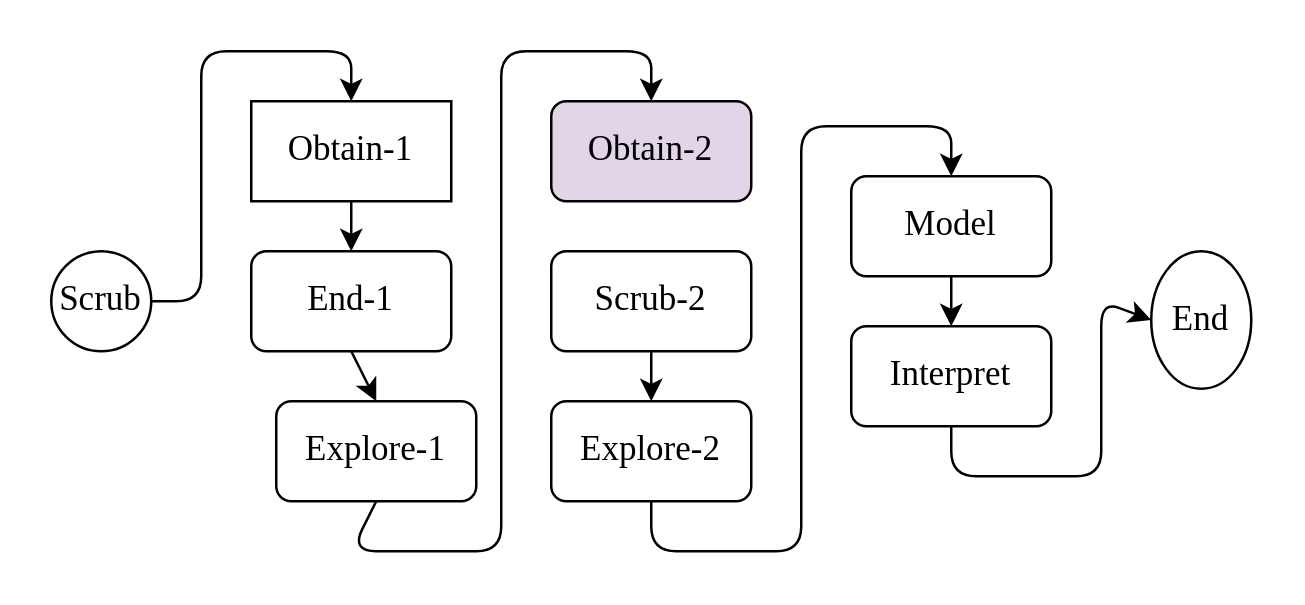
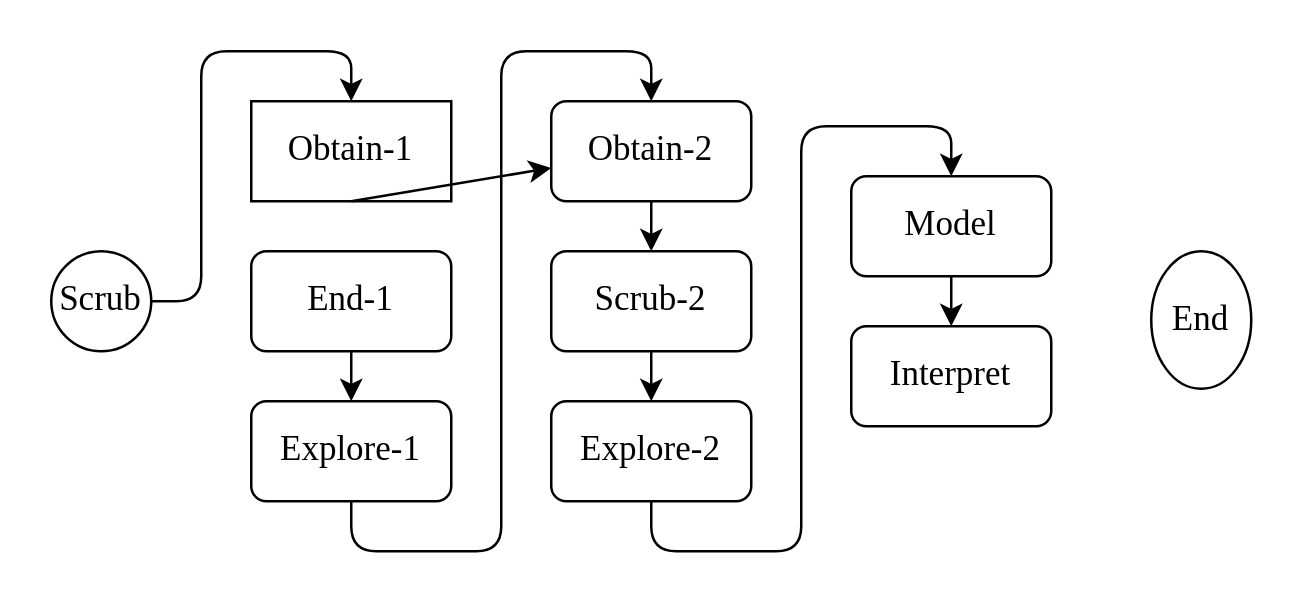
(651, 151) -> (651, 151)
(351, 218) -> (424, 189)
none -> (651, 218)
(376, 451) -> (351, 451)
(1099, 464) -> none
